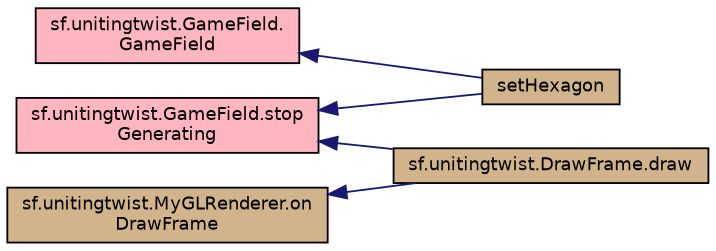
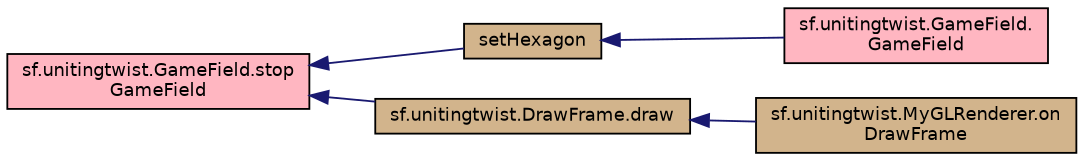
(400, 67) -> (702, 39)
(167, 125) -> (158, 81)
(381, 188) -> (733, 121)
